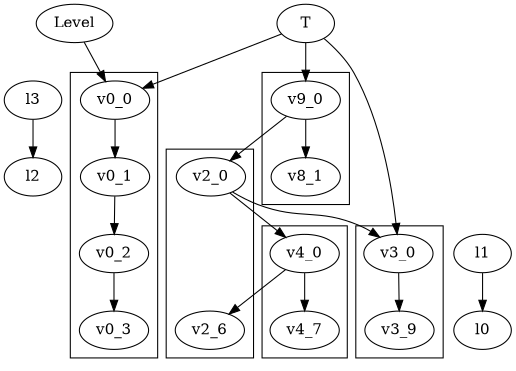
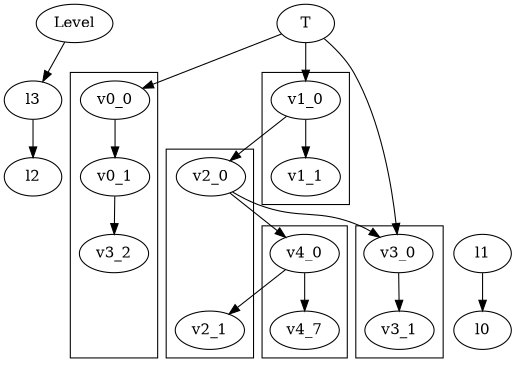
(92, 57) -> (56, 57)
(306, 100) -> (306, 100)
(306, 177) -> (306, 177)
(114, 254) -> (114, 254)
(114, 330) -> none
(210, 330) -> (210, 330)
(399, 330) -> (399, 330)
